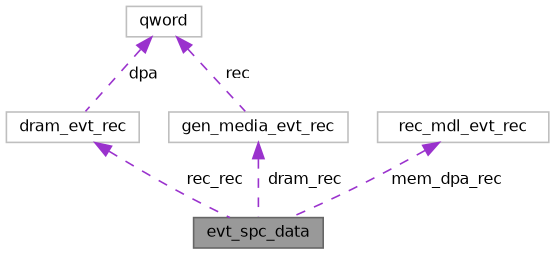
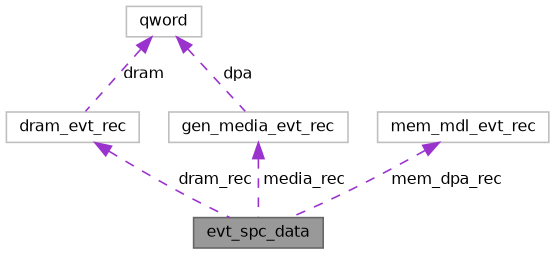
(142, 74) -> (142, 74)
(236, 74) -> (236, 74)
(463, 127) -> (463, 127)
(213, 180) -> (213, 180)
(302, 180) -> (302, 180)
